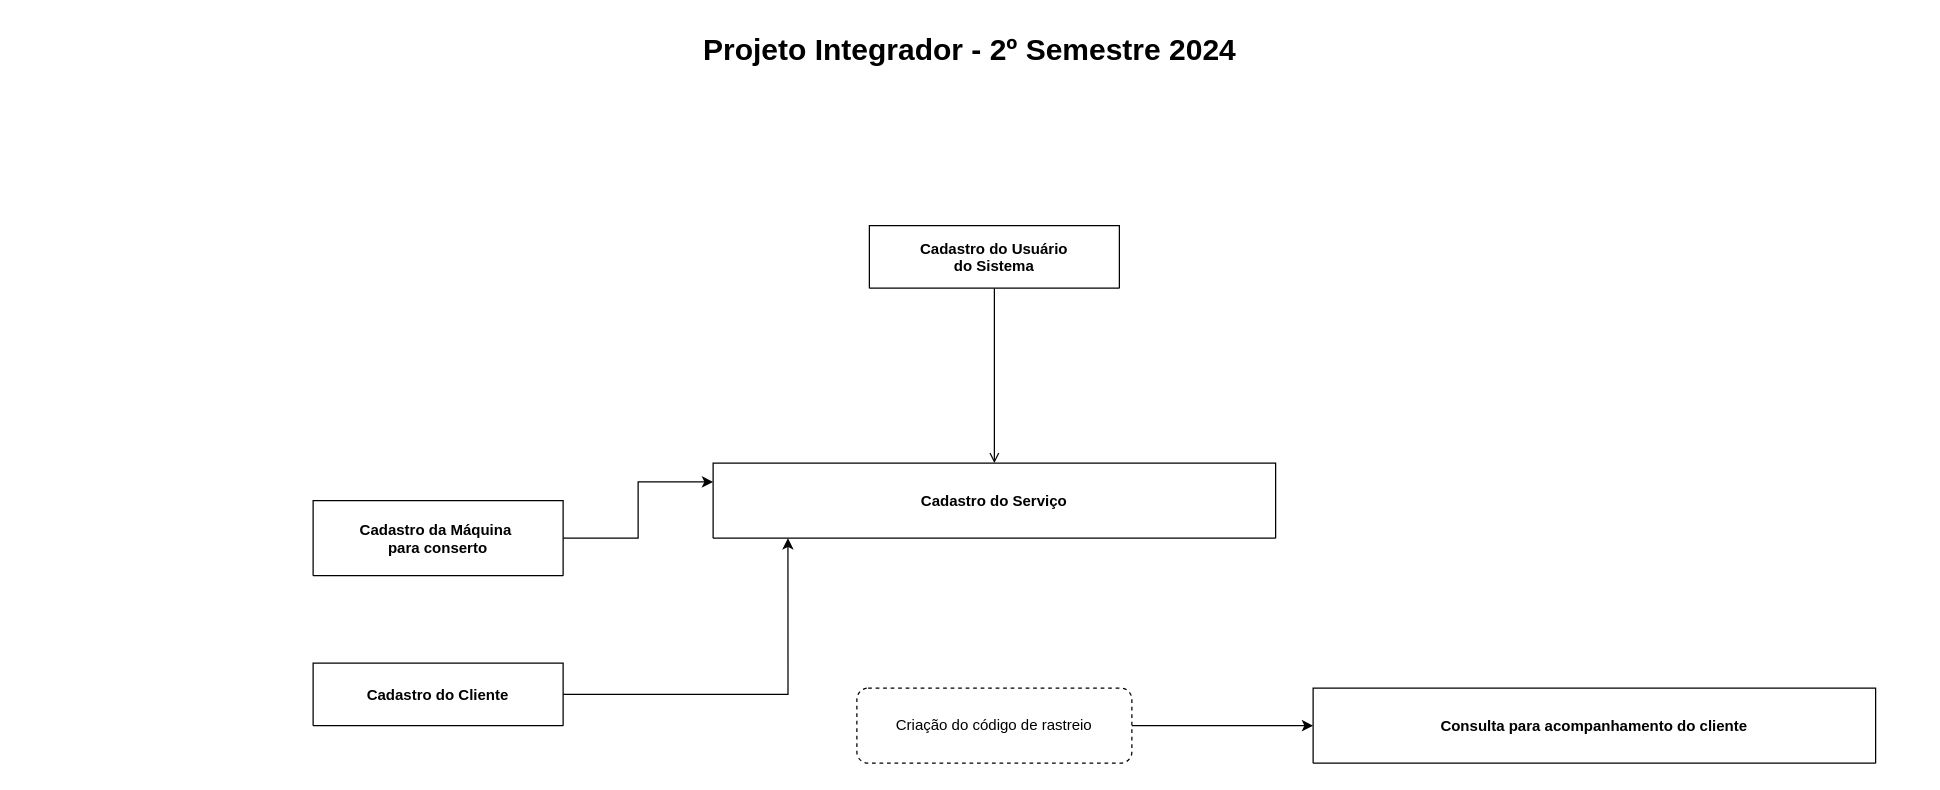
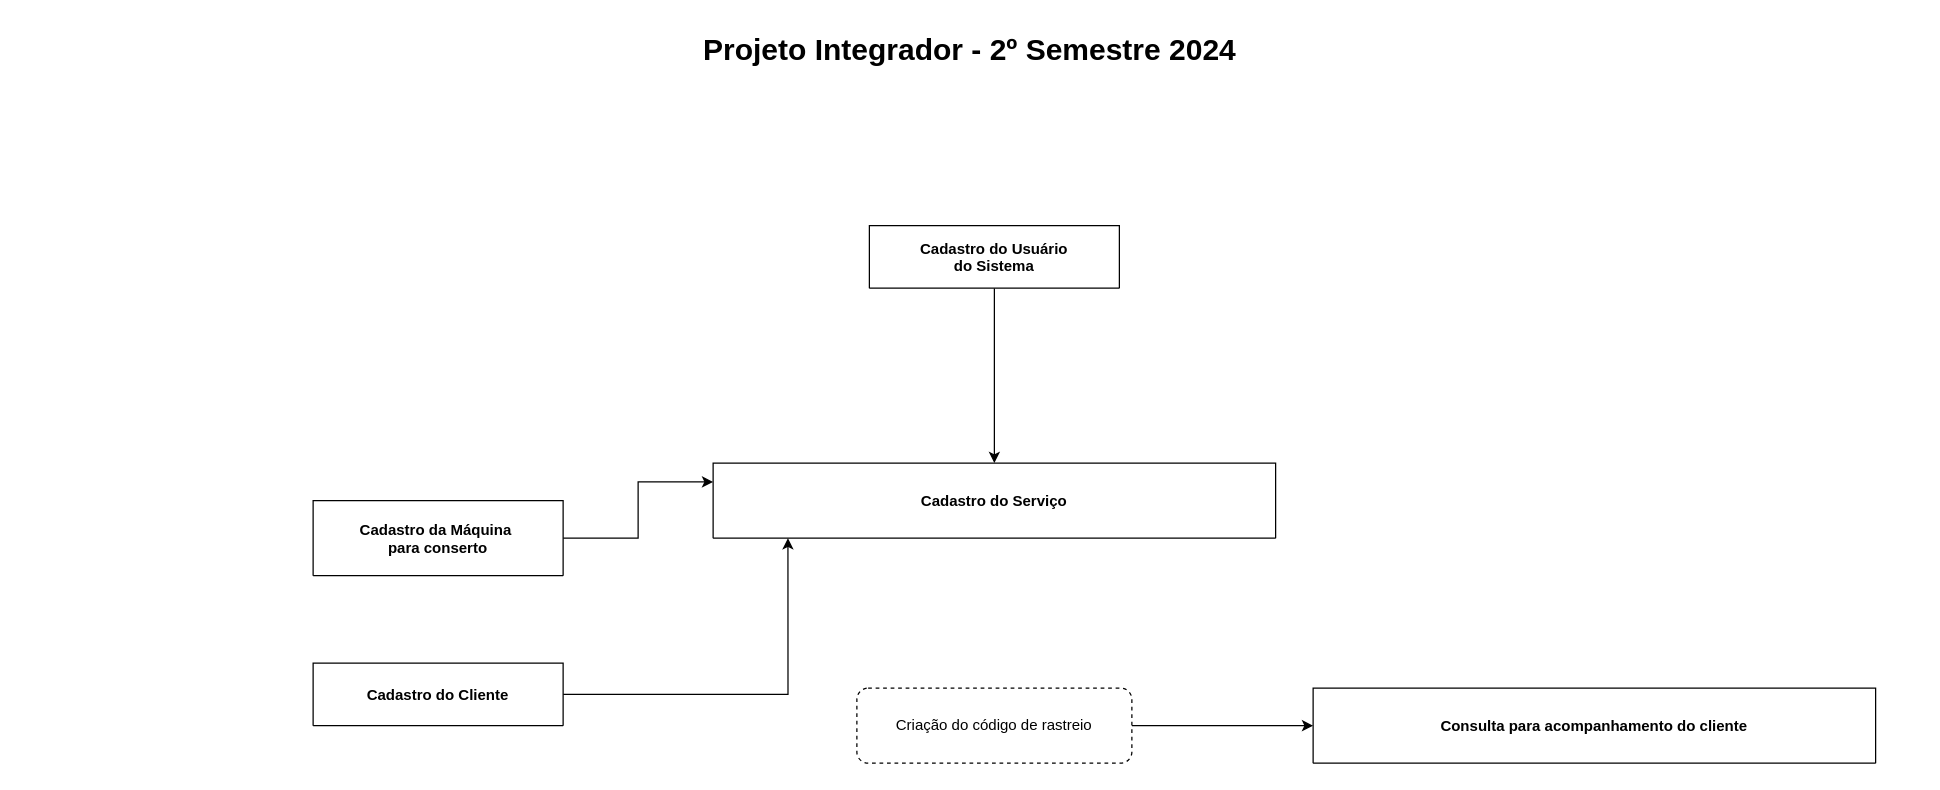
(994, 455) -> (994, 453)
